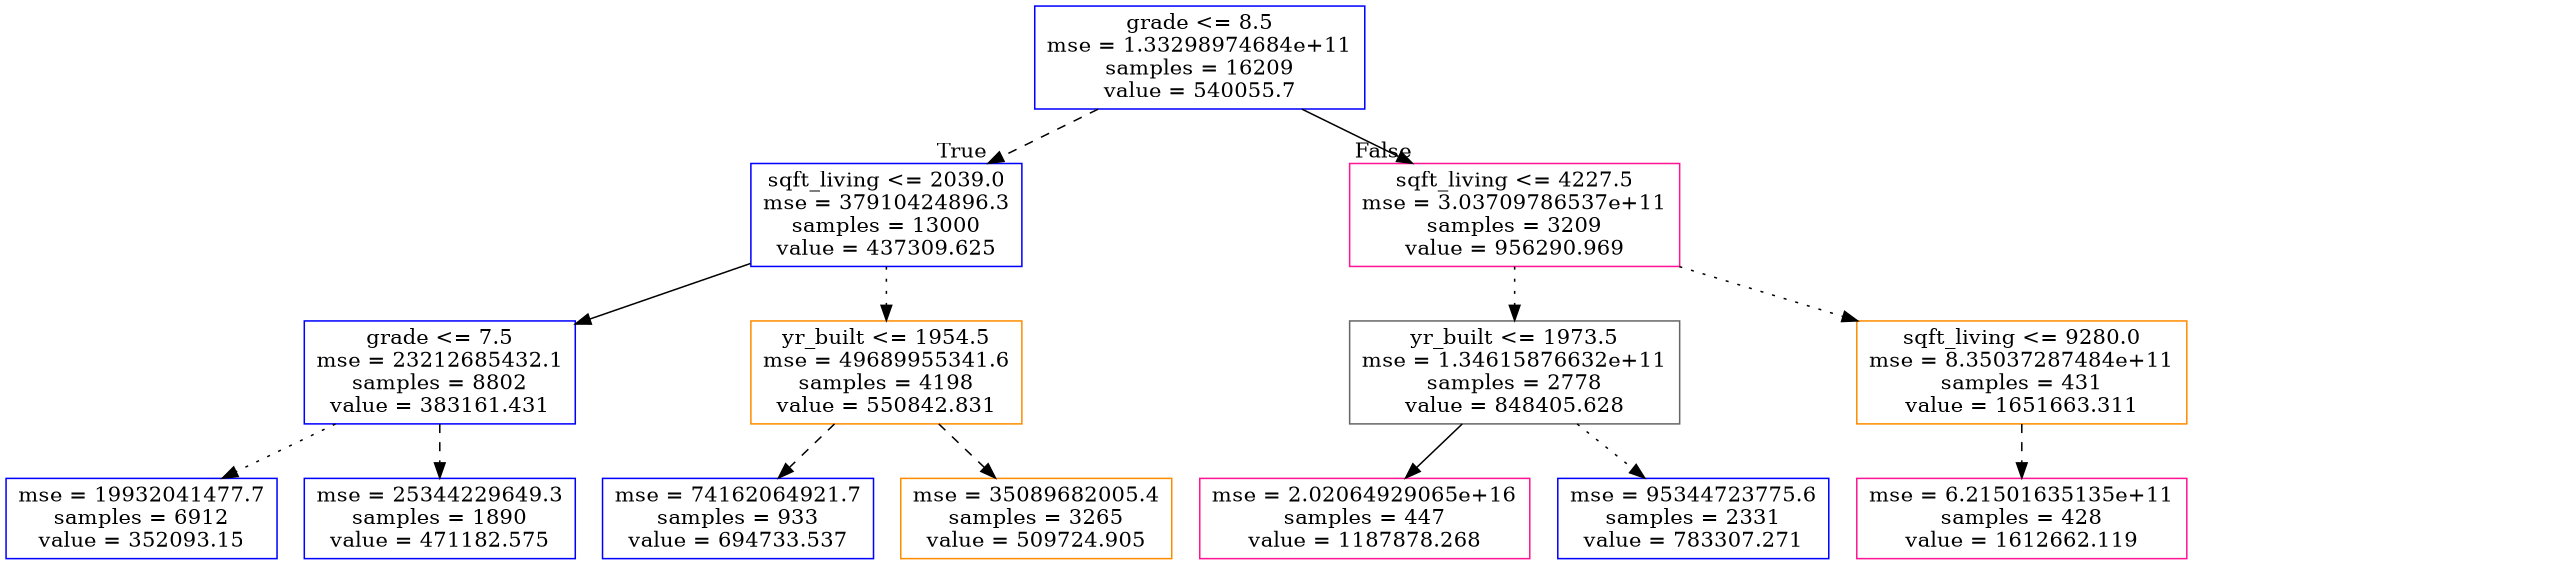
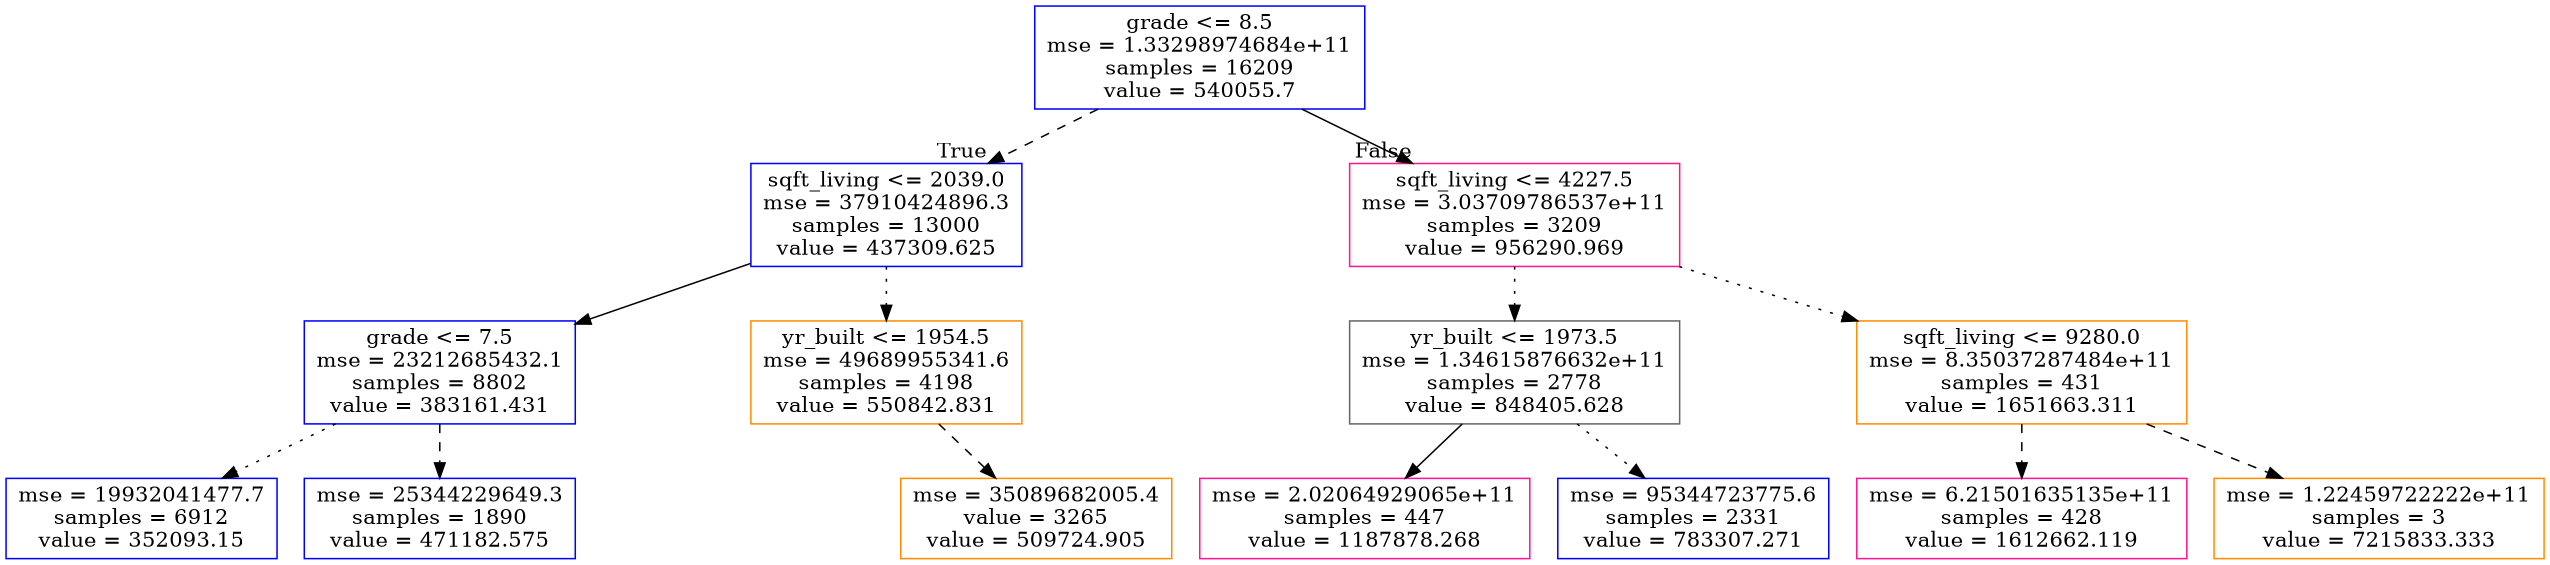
(738, 519) -> none
(1036, 519) -> (1036, 519)
(1365, 519) -> (1365, 519)
none -> (2379, 519)
